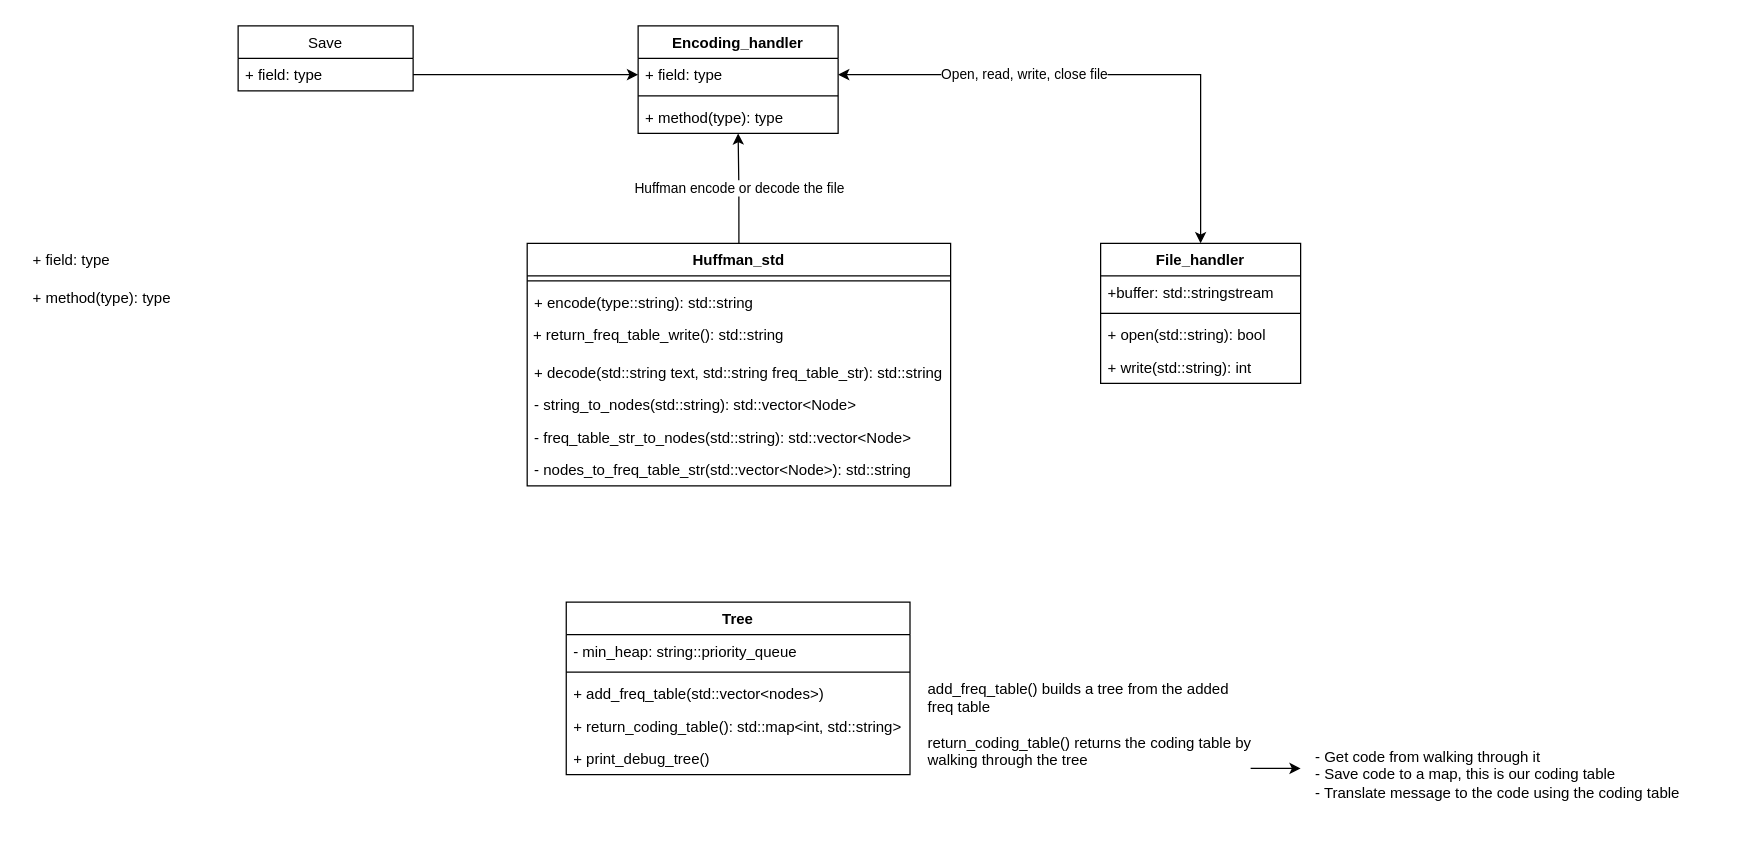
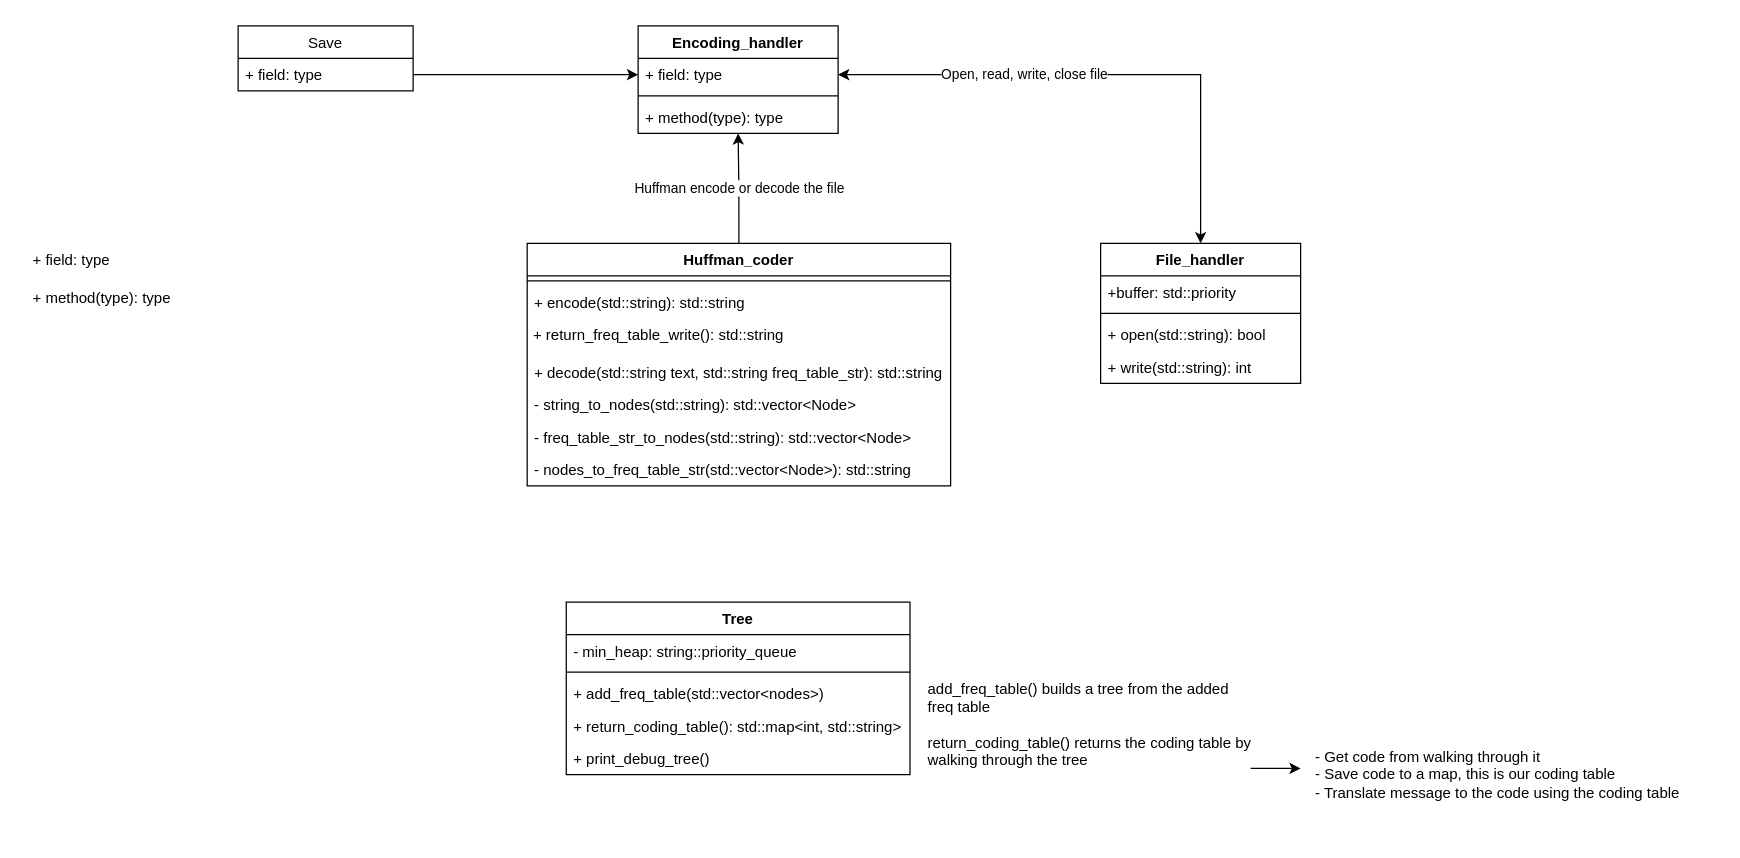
(738, 260) -> (738, 260)
(1207, 293) -> (1188, 293)
(664, 303) -> (659, 303)
